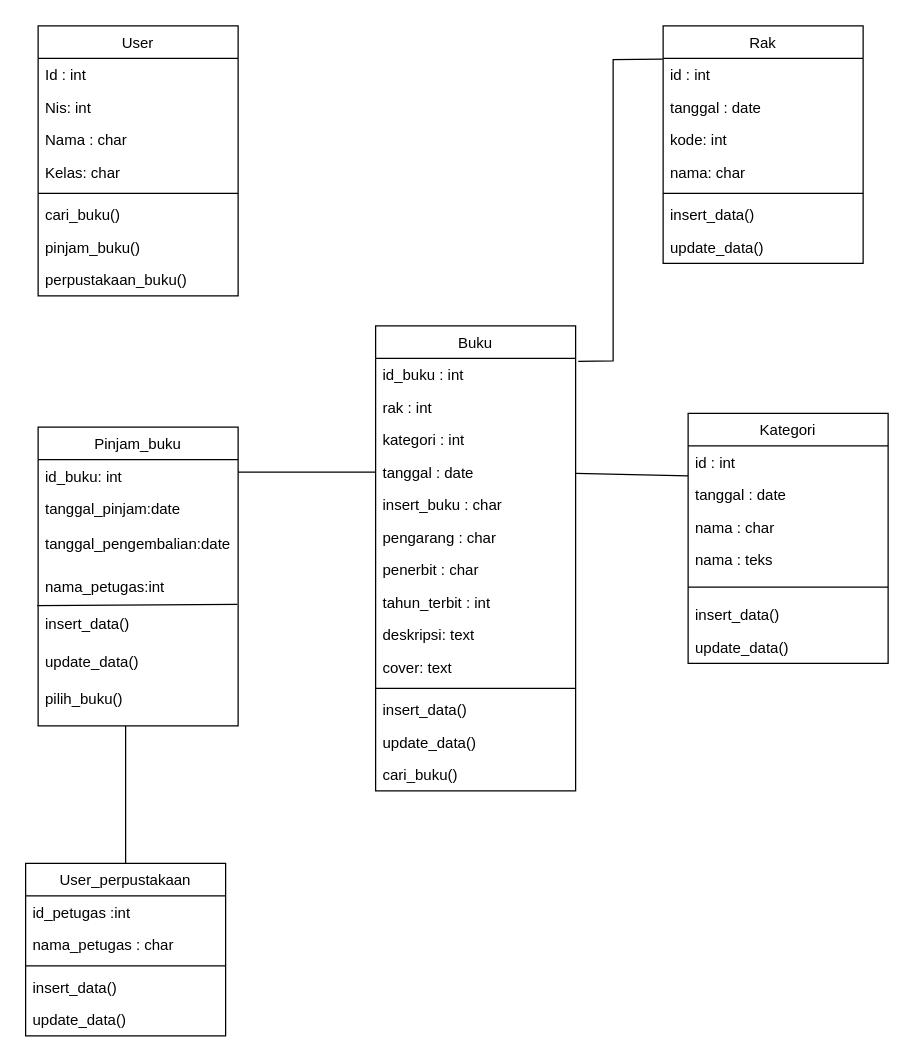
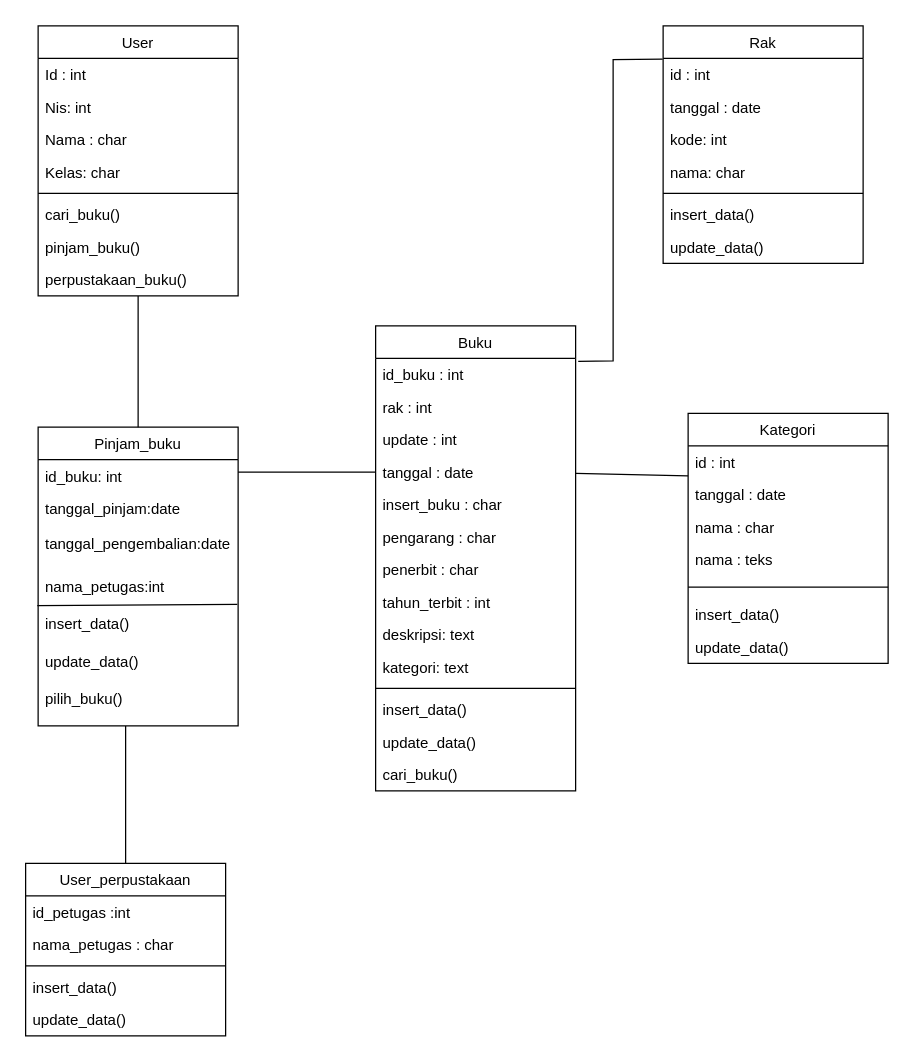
none -> (138, 363)
(432, 440) -> (425, 440)
(425, 668) -> (435, 668)
